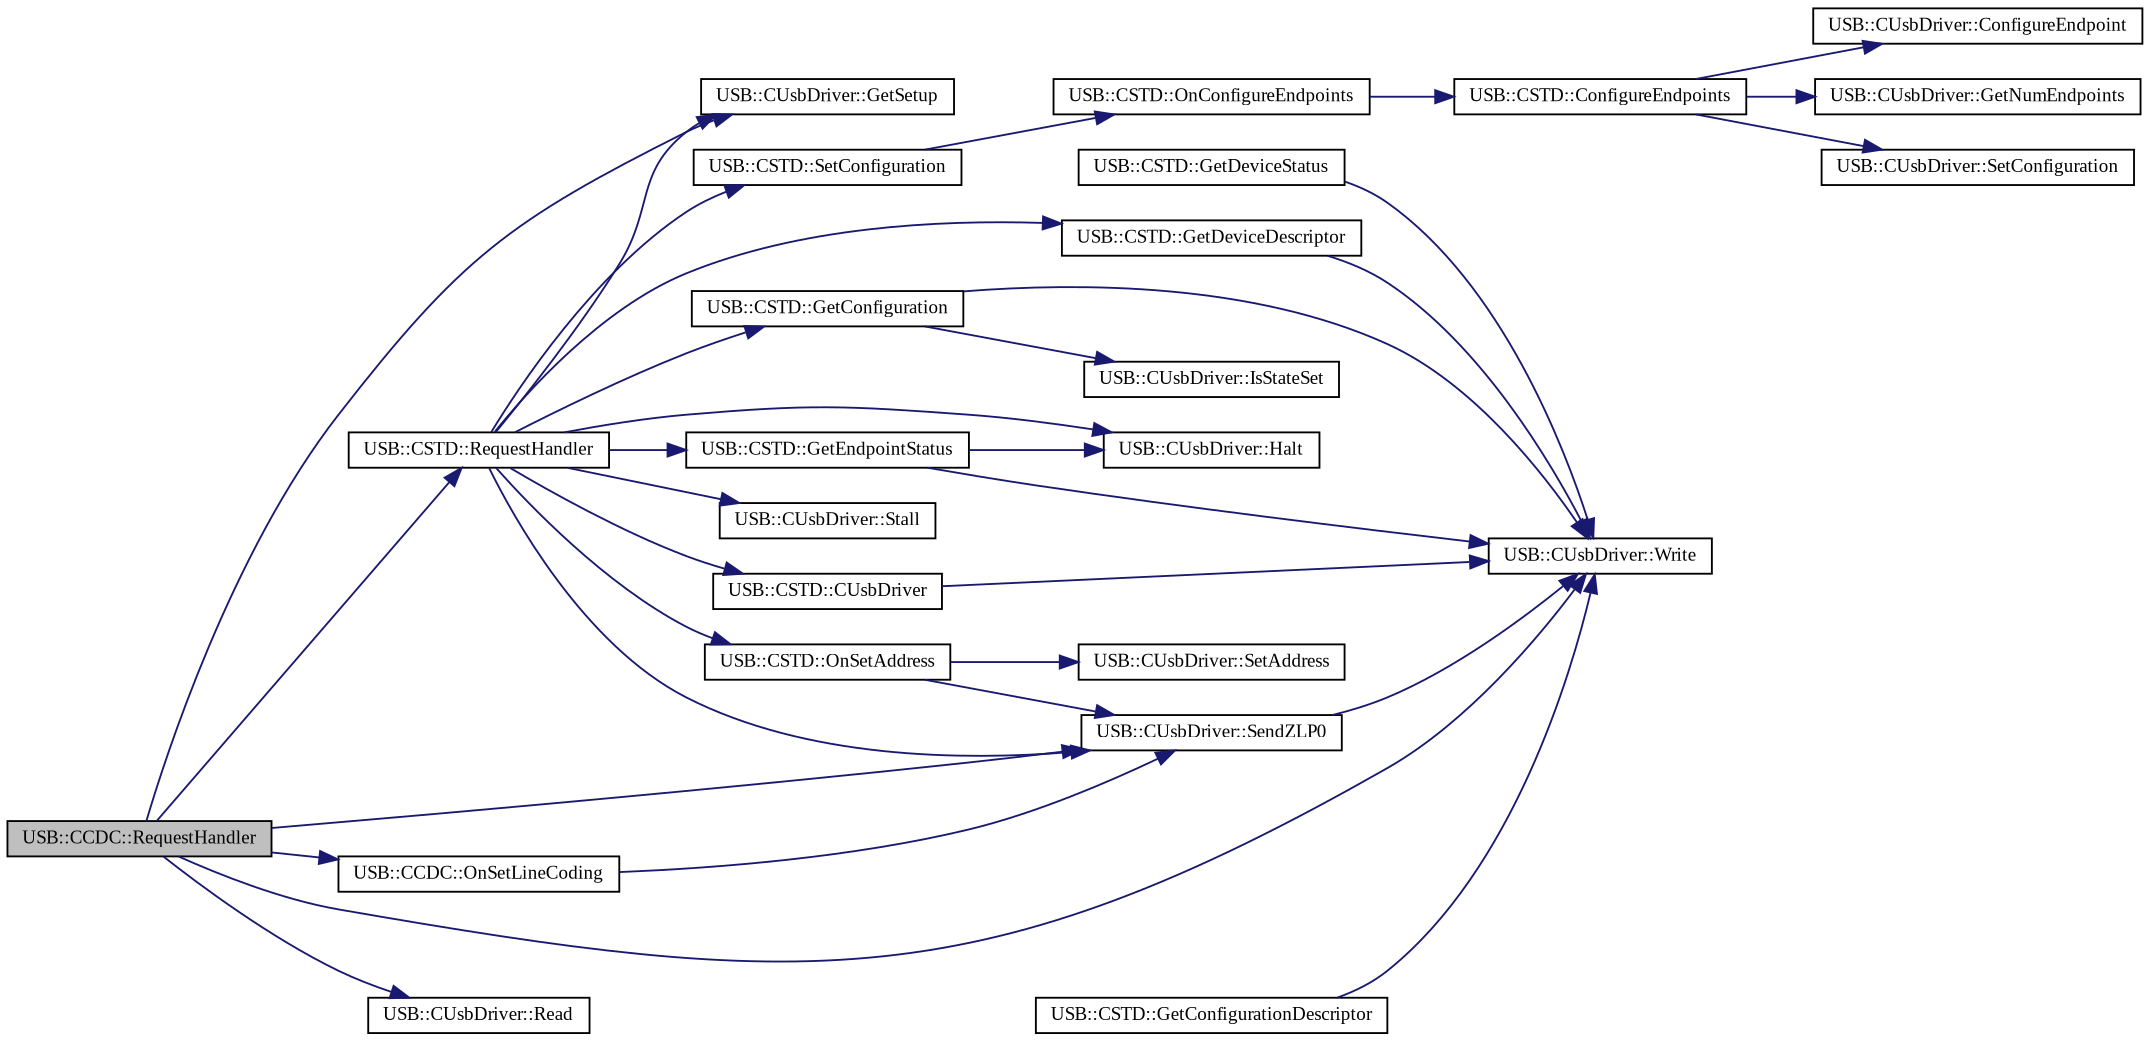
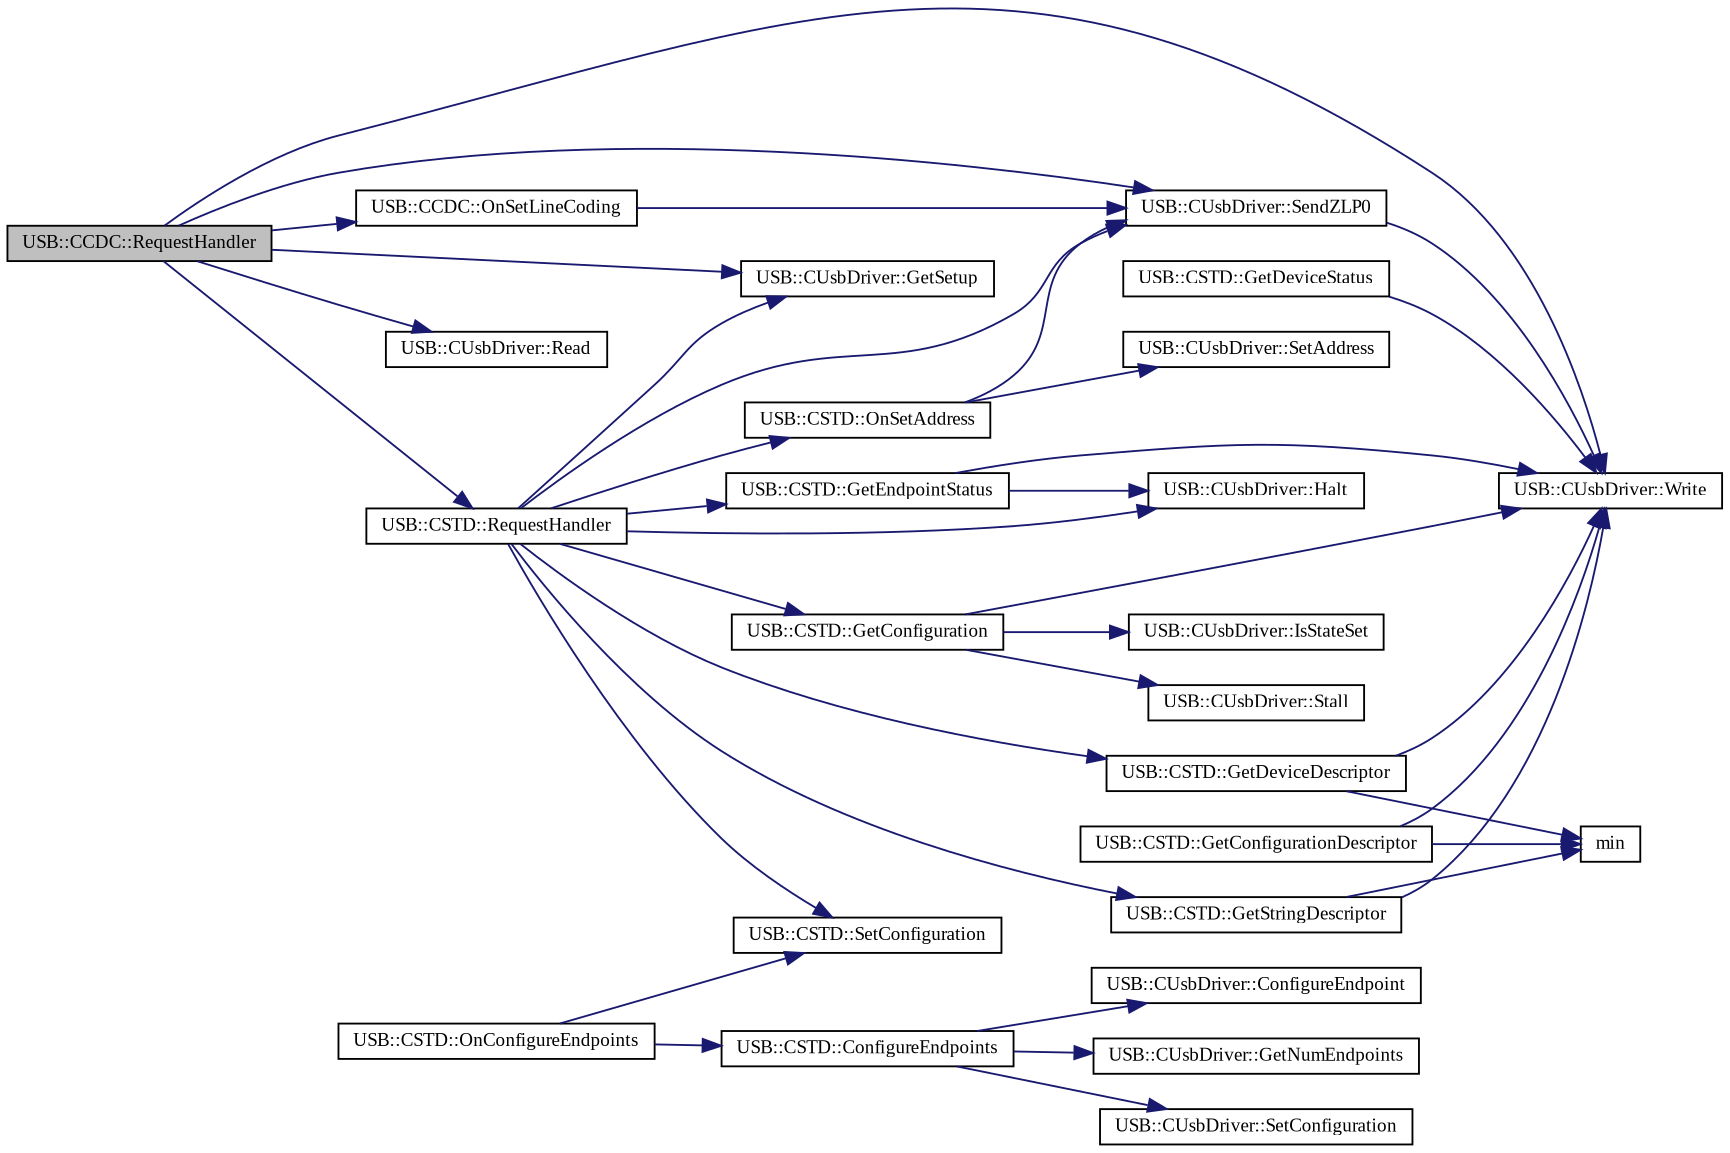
(1010, 134) -> (673, 991)
(644, 484) -> (1053, 666)
(828, 591) -> (1256, 915)
none -> (1611, 844)
